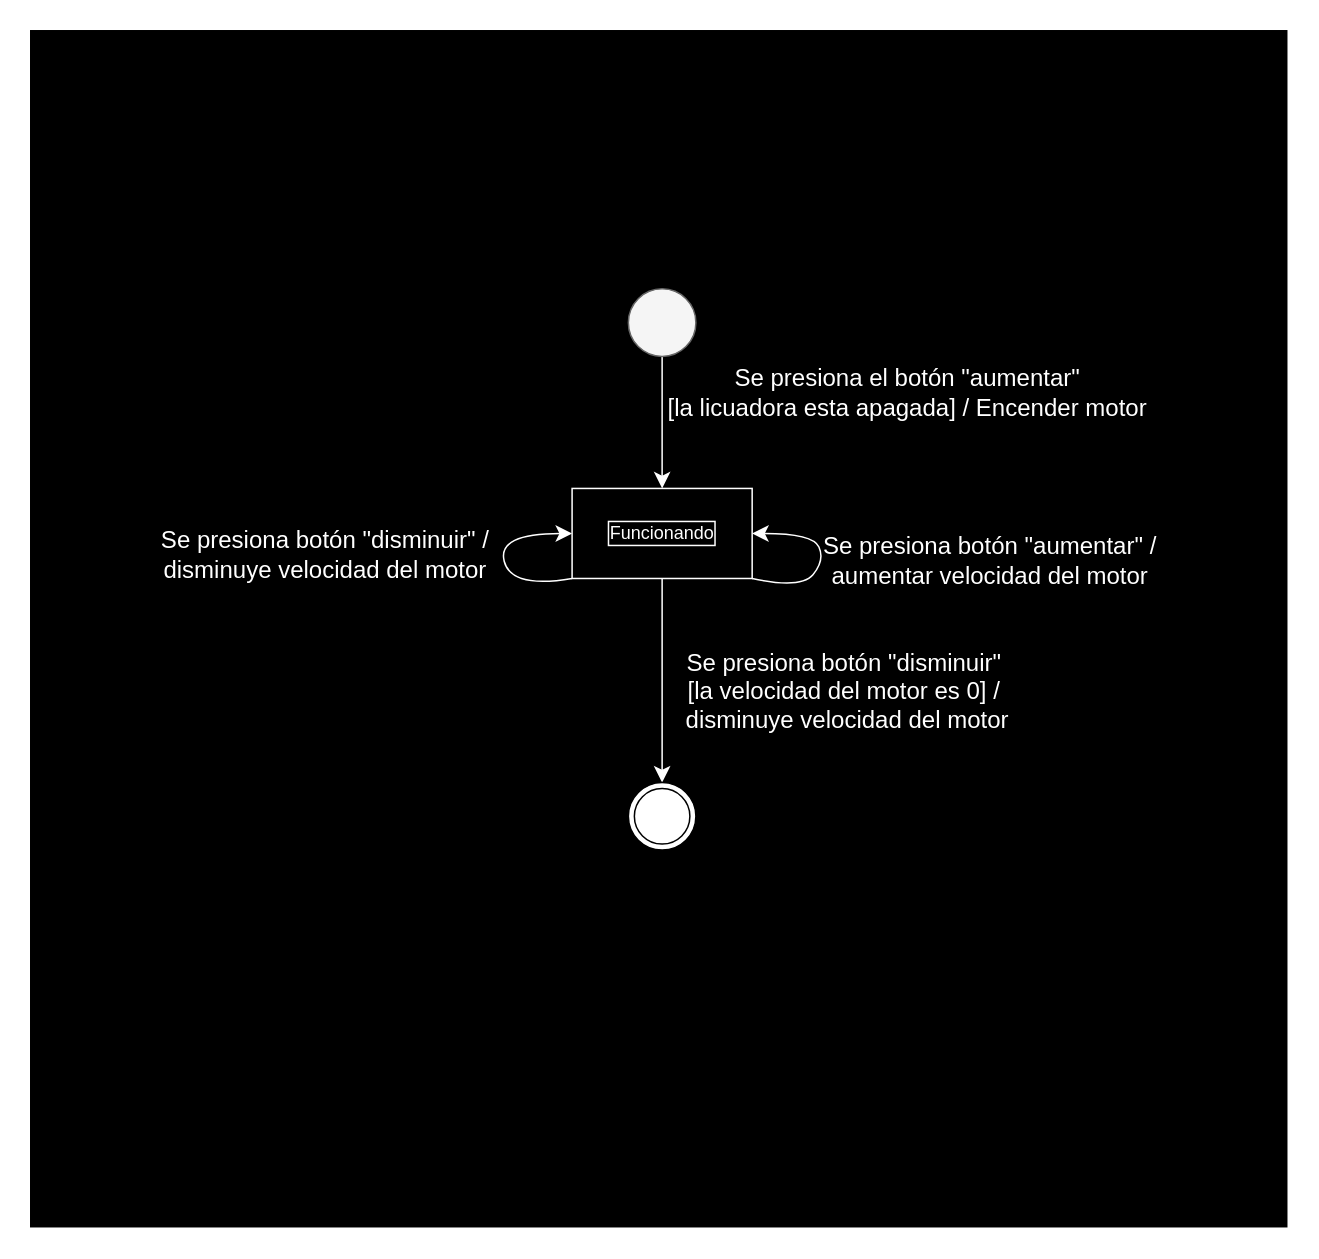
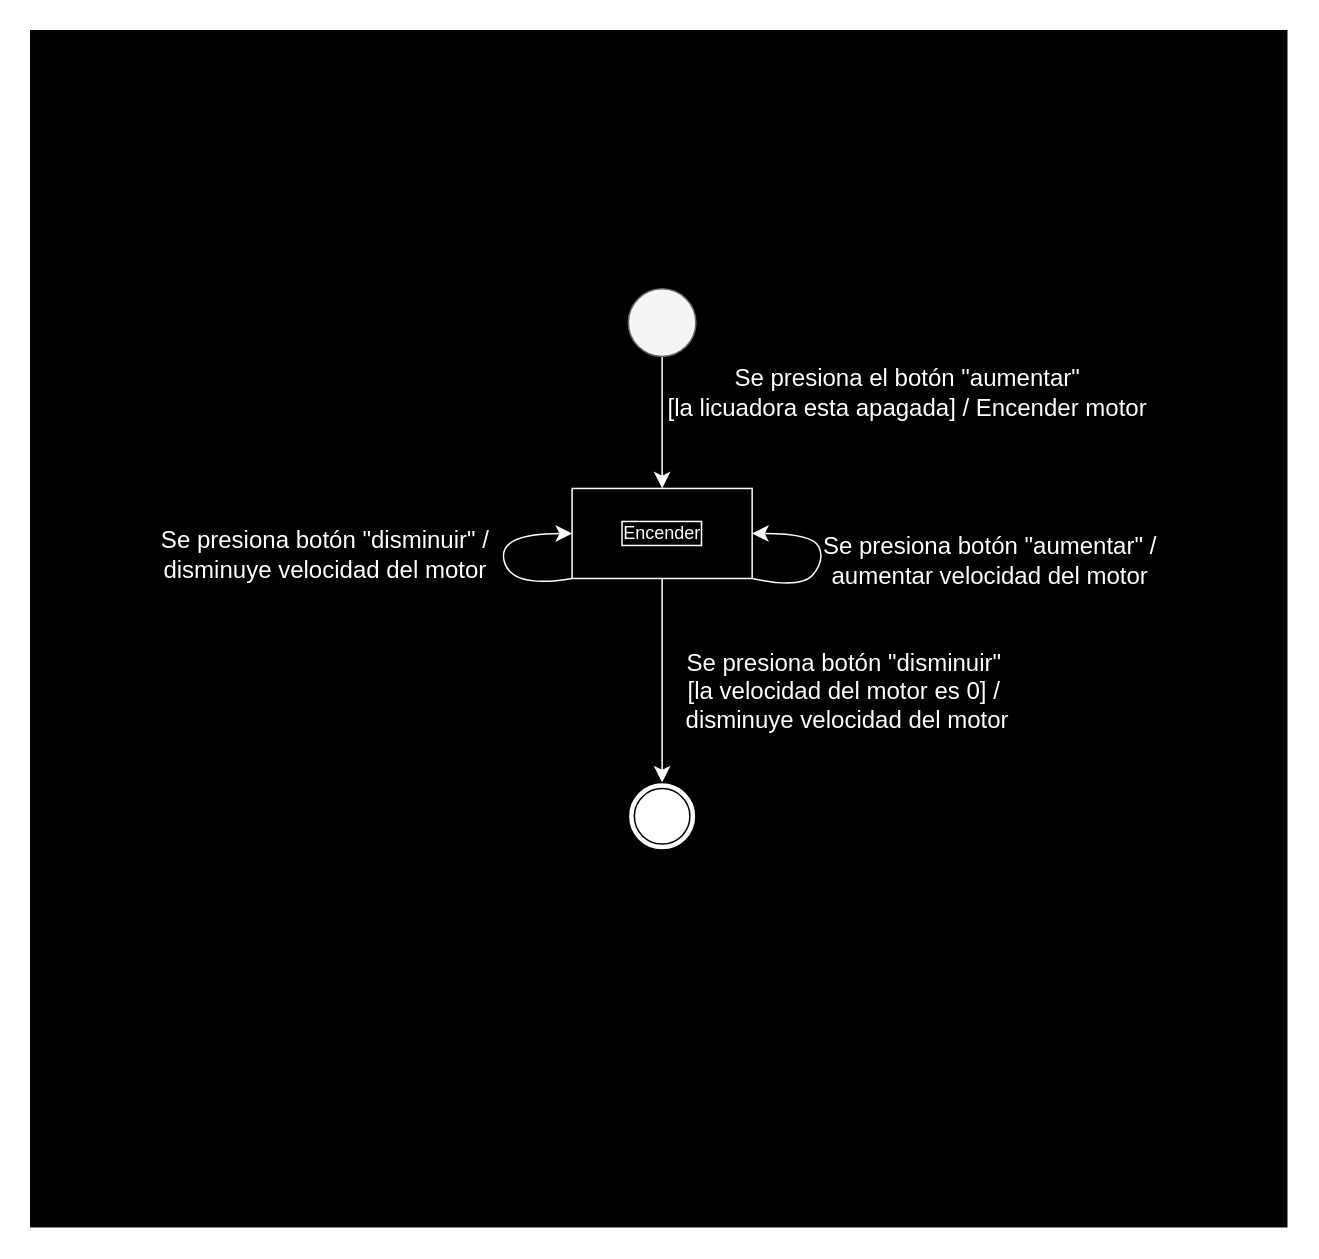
(662, 533) -> (662, 533)
